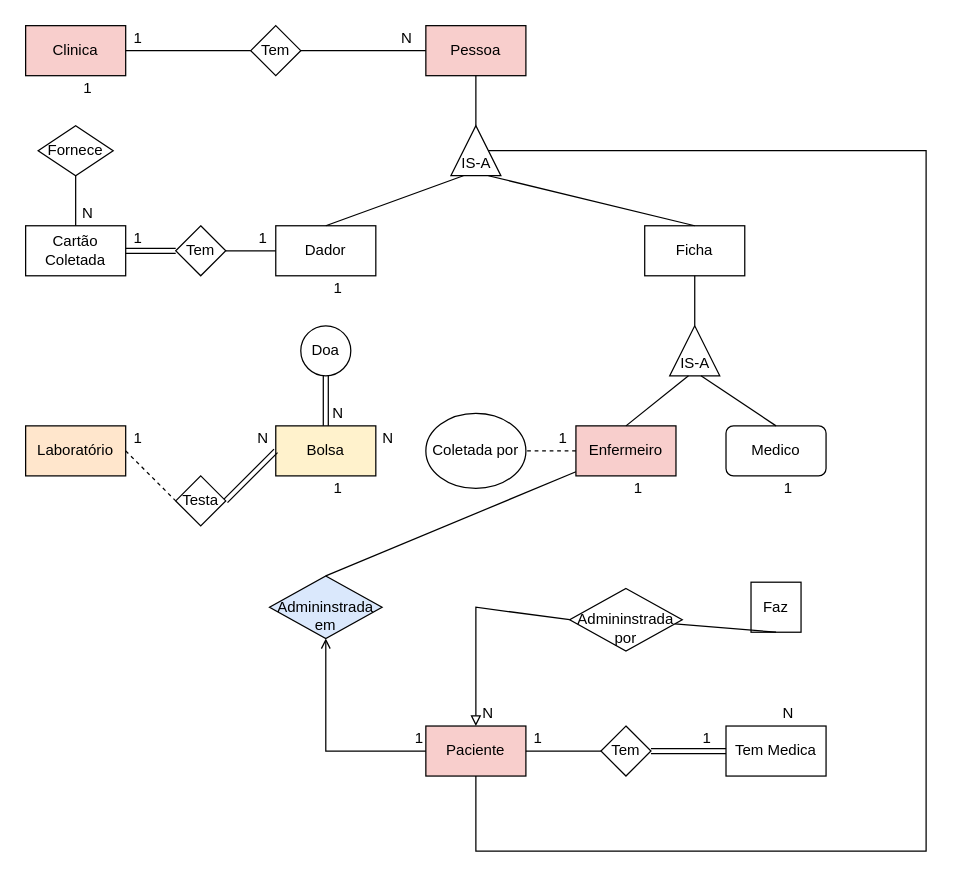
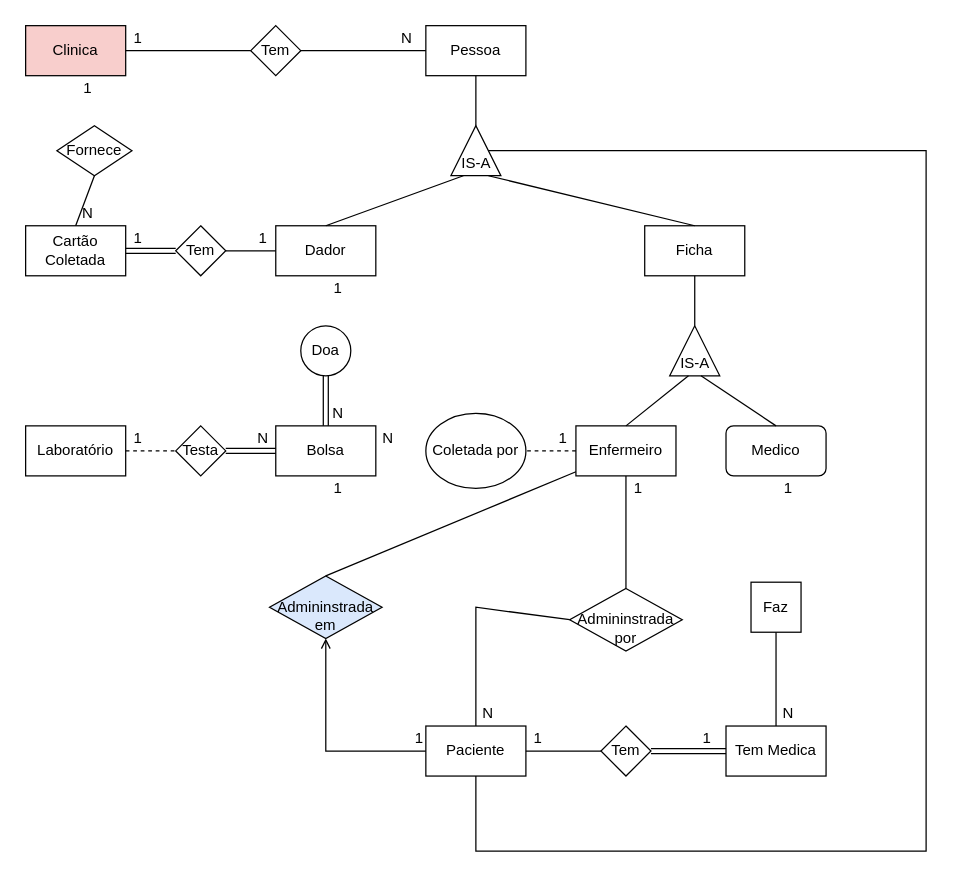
(476, 51) -> (476, 51)
(76, 151) -> (94, 151)
(76, 451) -> (76, 451)
(326, 451) -> (326, 451)
(626, 451) -> (626, 451)
(201, 501) -> (201, 451)
none -> (626, 532)
(726, 628) -> (776, 678)
(476, 714) -> (476, 718)
(476, 751) -> (476, 751)
